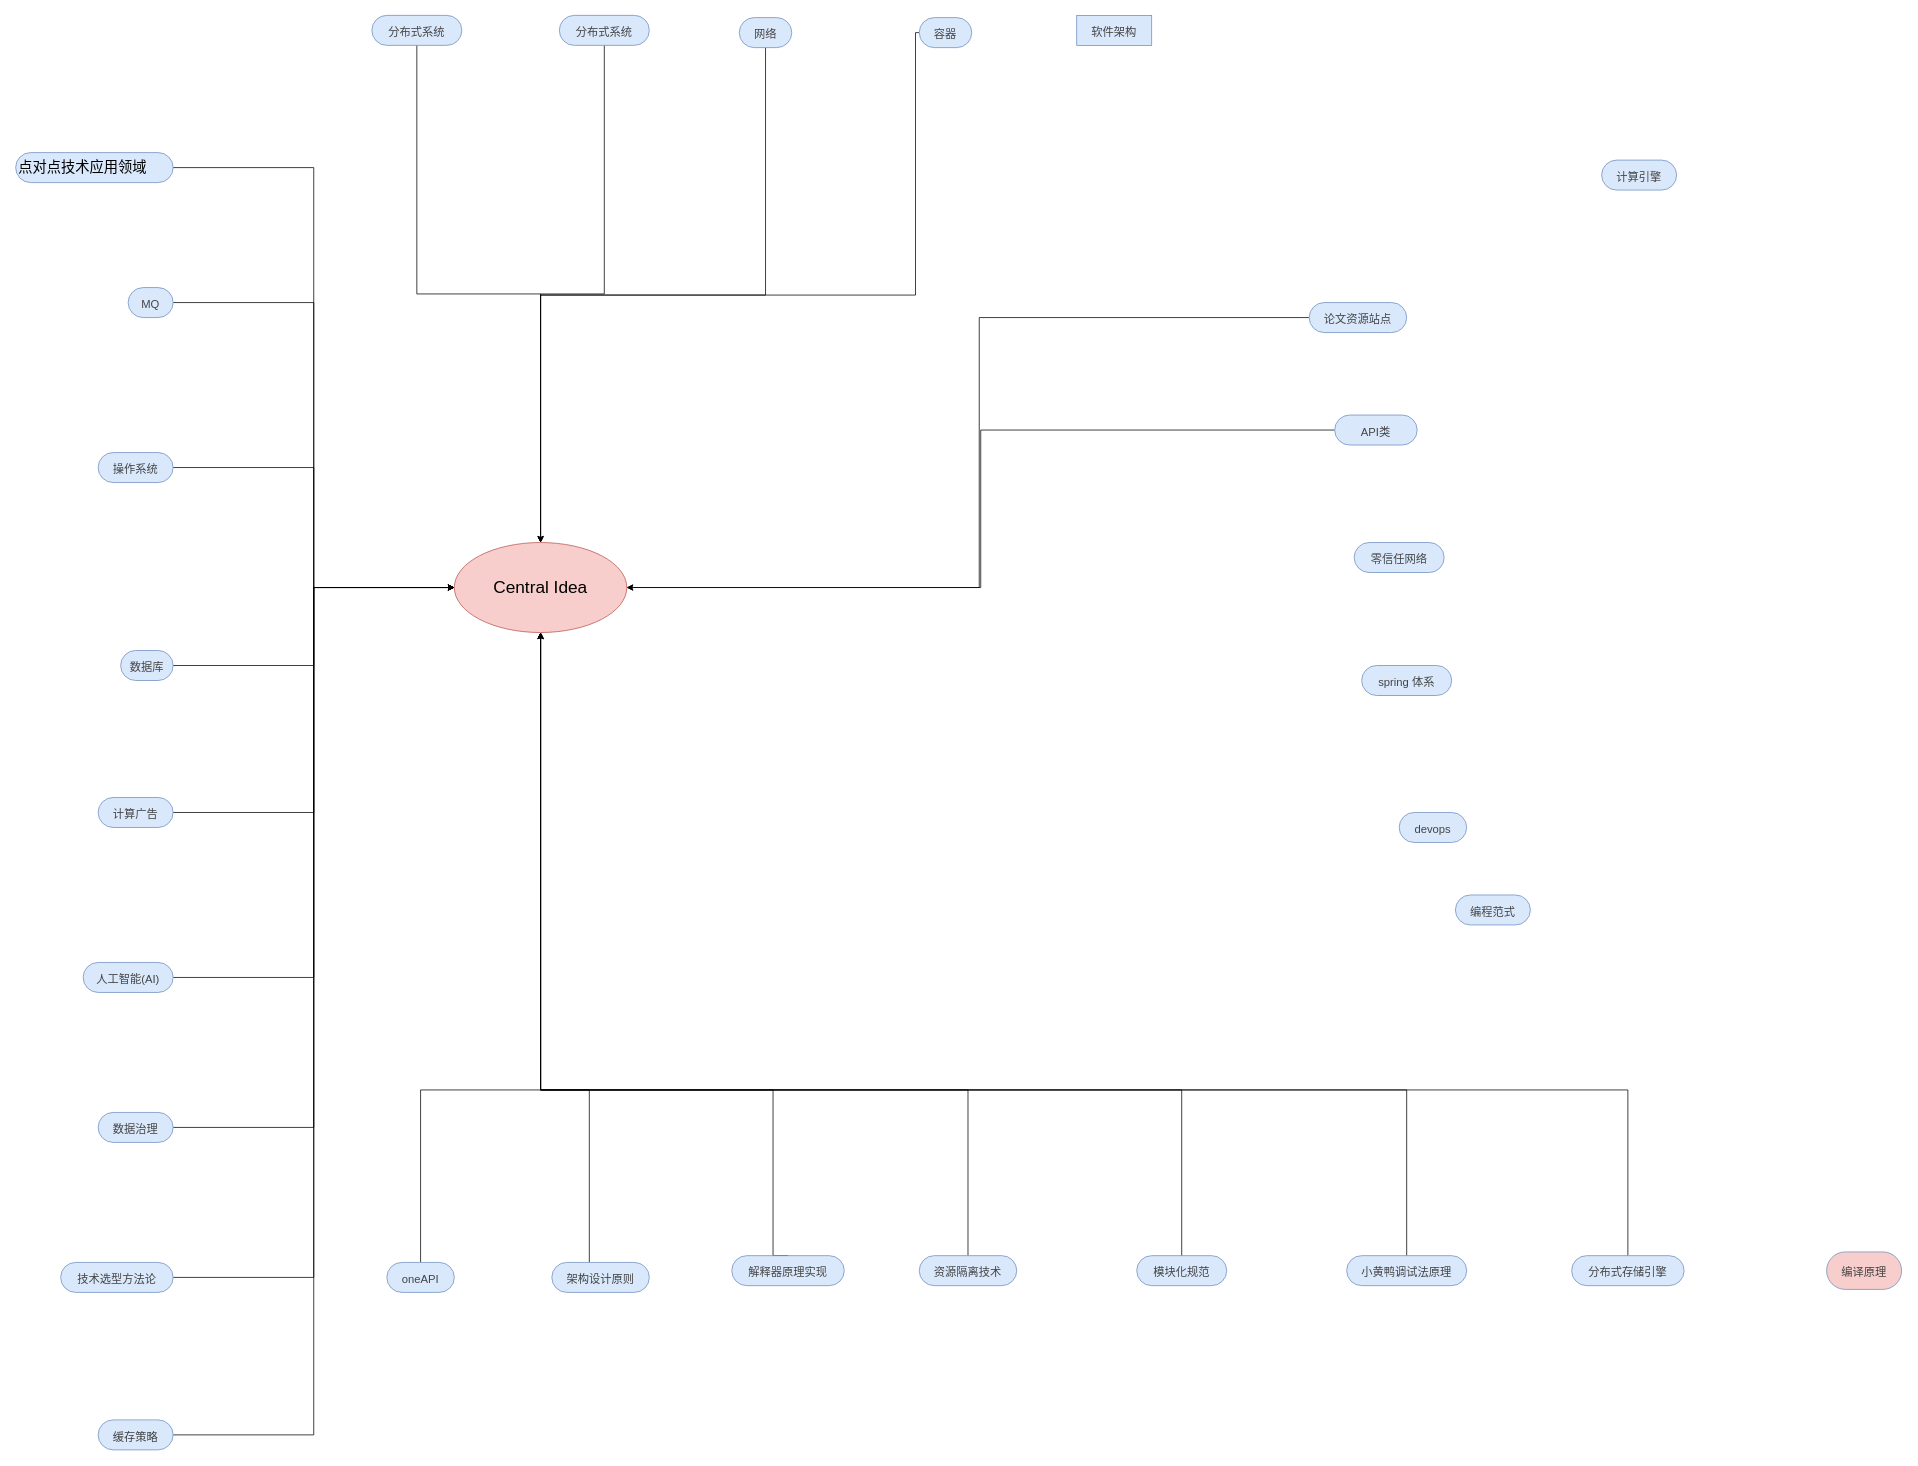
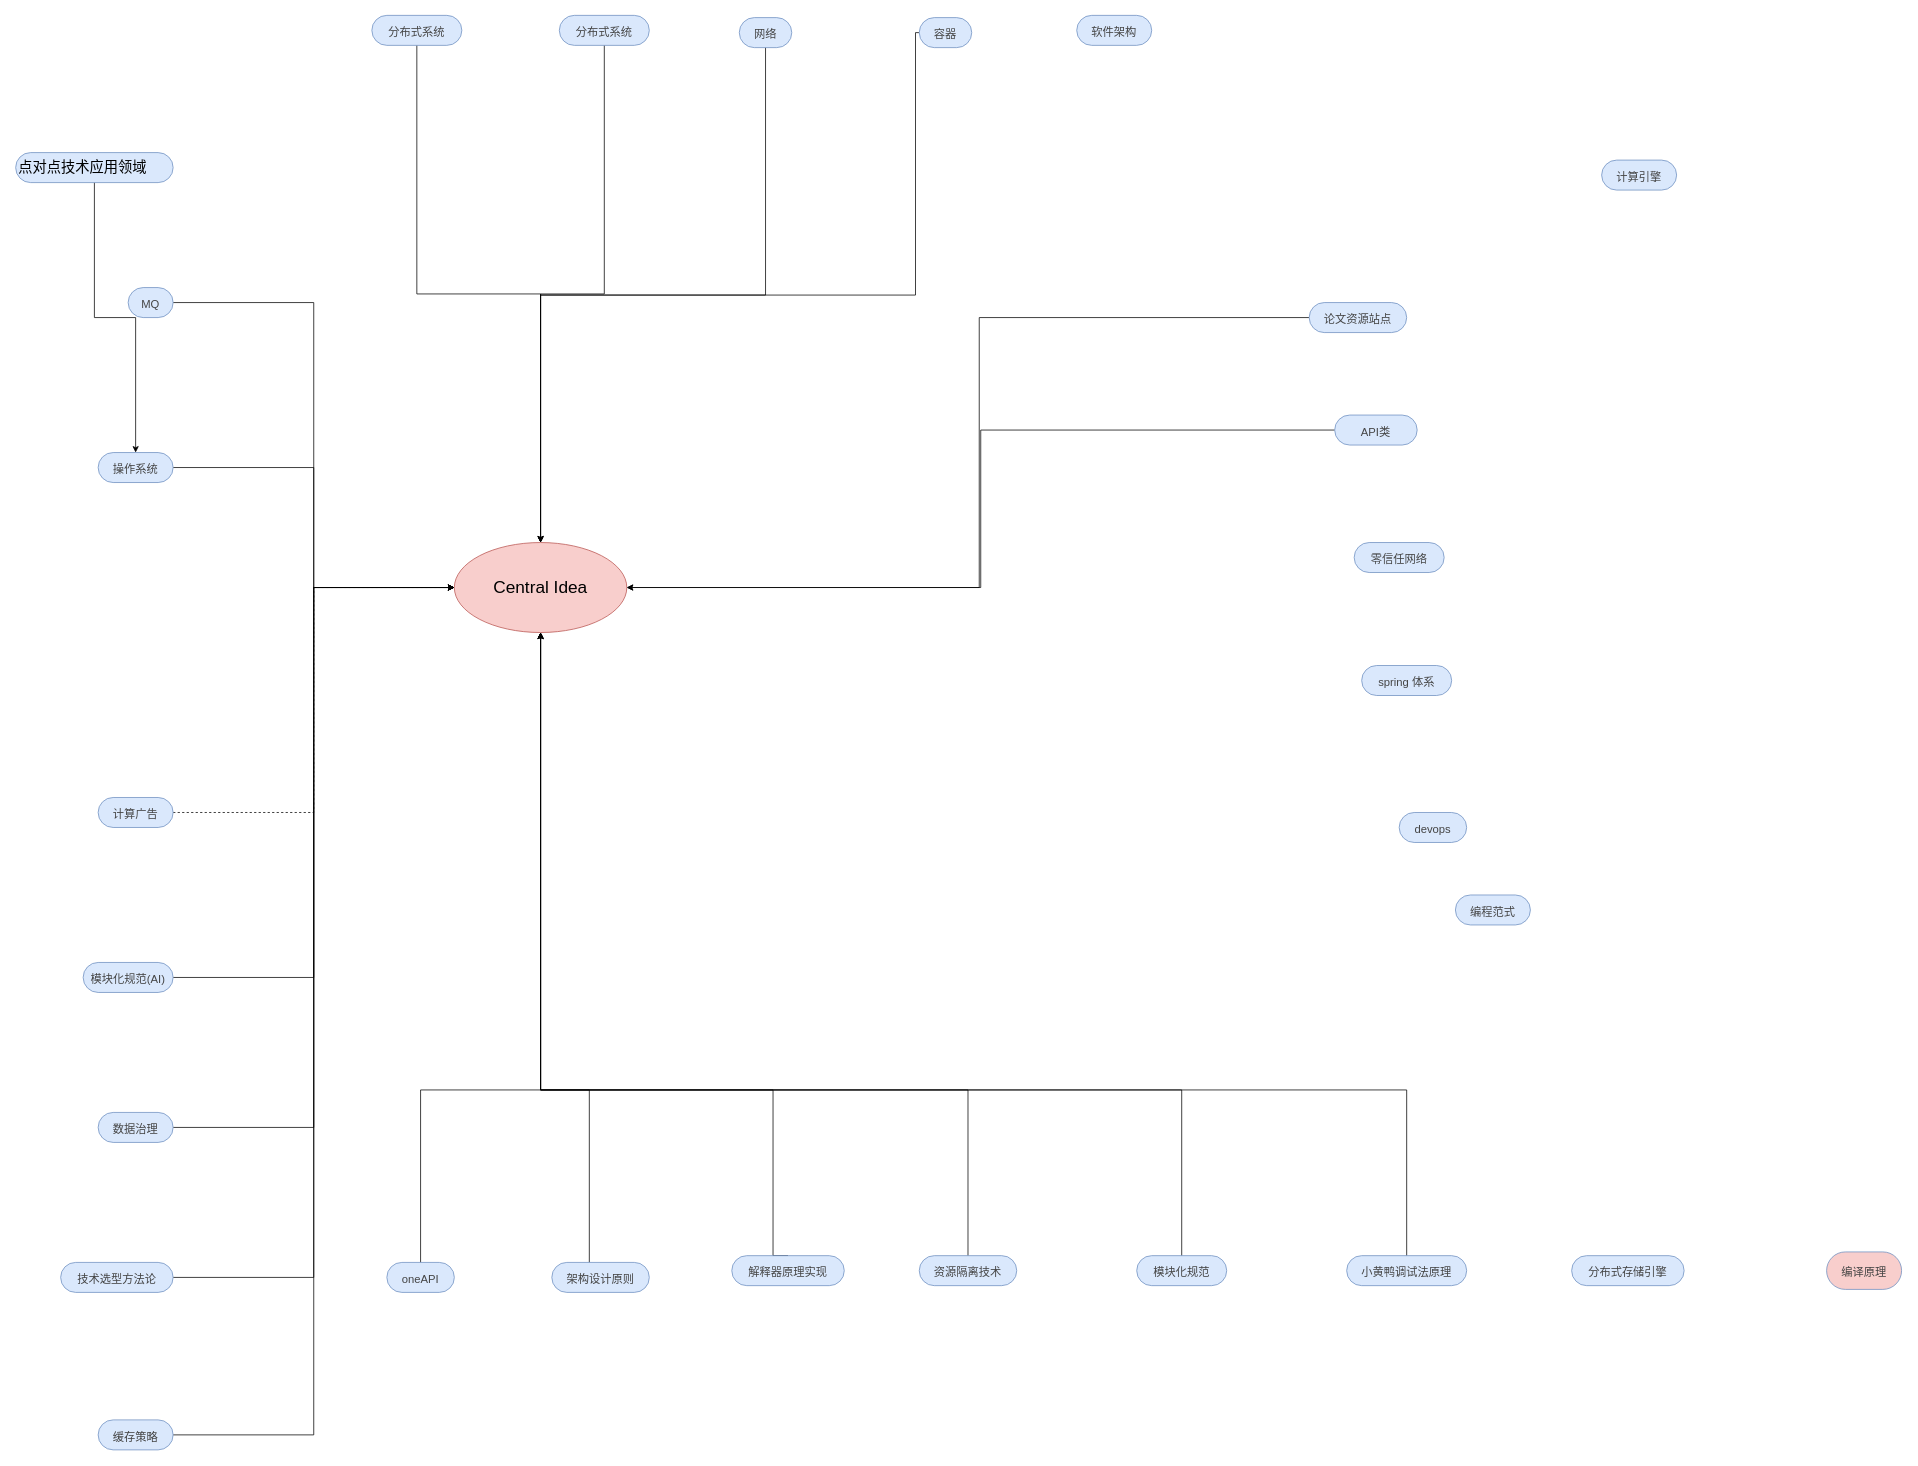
(1114, 30) -> (1114, 30)
(309, 168) -> (112, 318)
(147, 666) -> none
(242, 666) -> none
(242, 813) -> (242, 813)
(128, 978) -> (128, 978)
(1601, 1090) -> none
